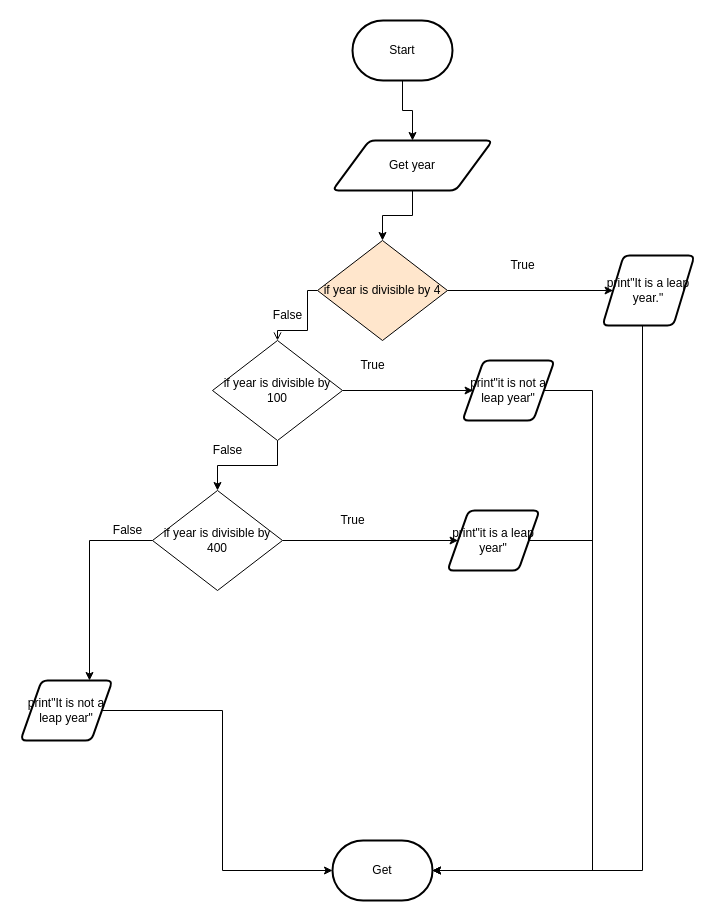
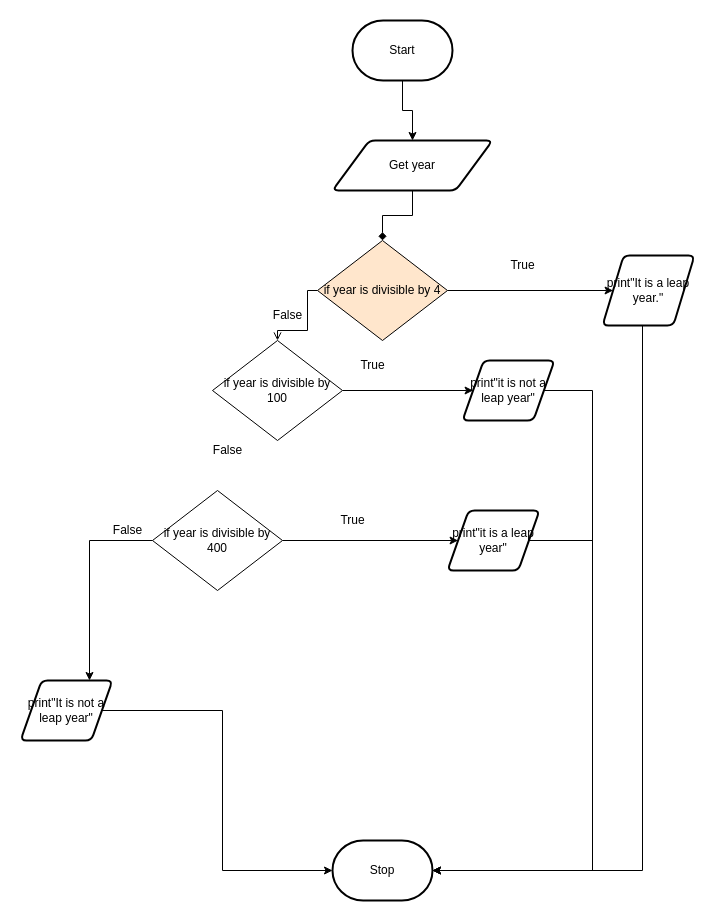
(383, 232) -> (383, 232)
(252, 466) -> none
(383, 871) -> (383, 871)
